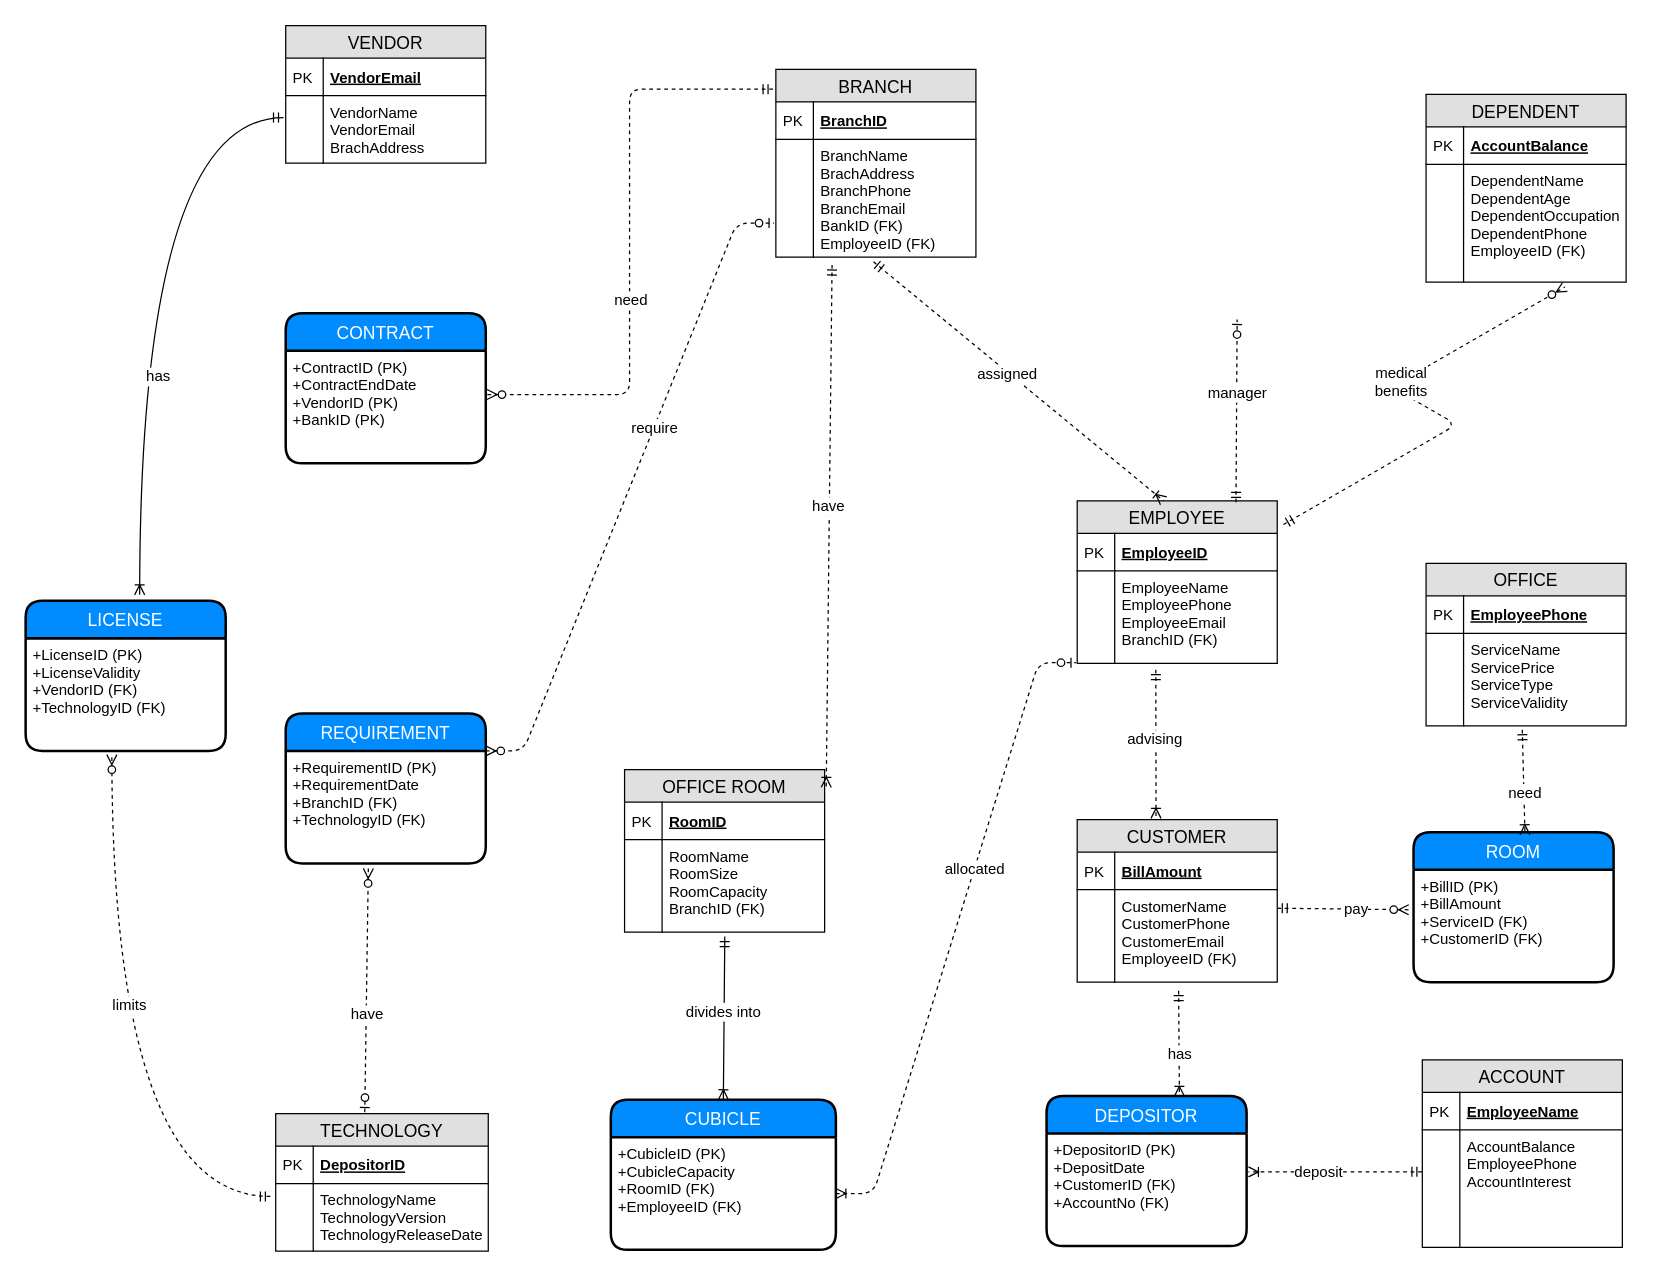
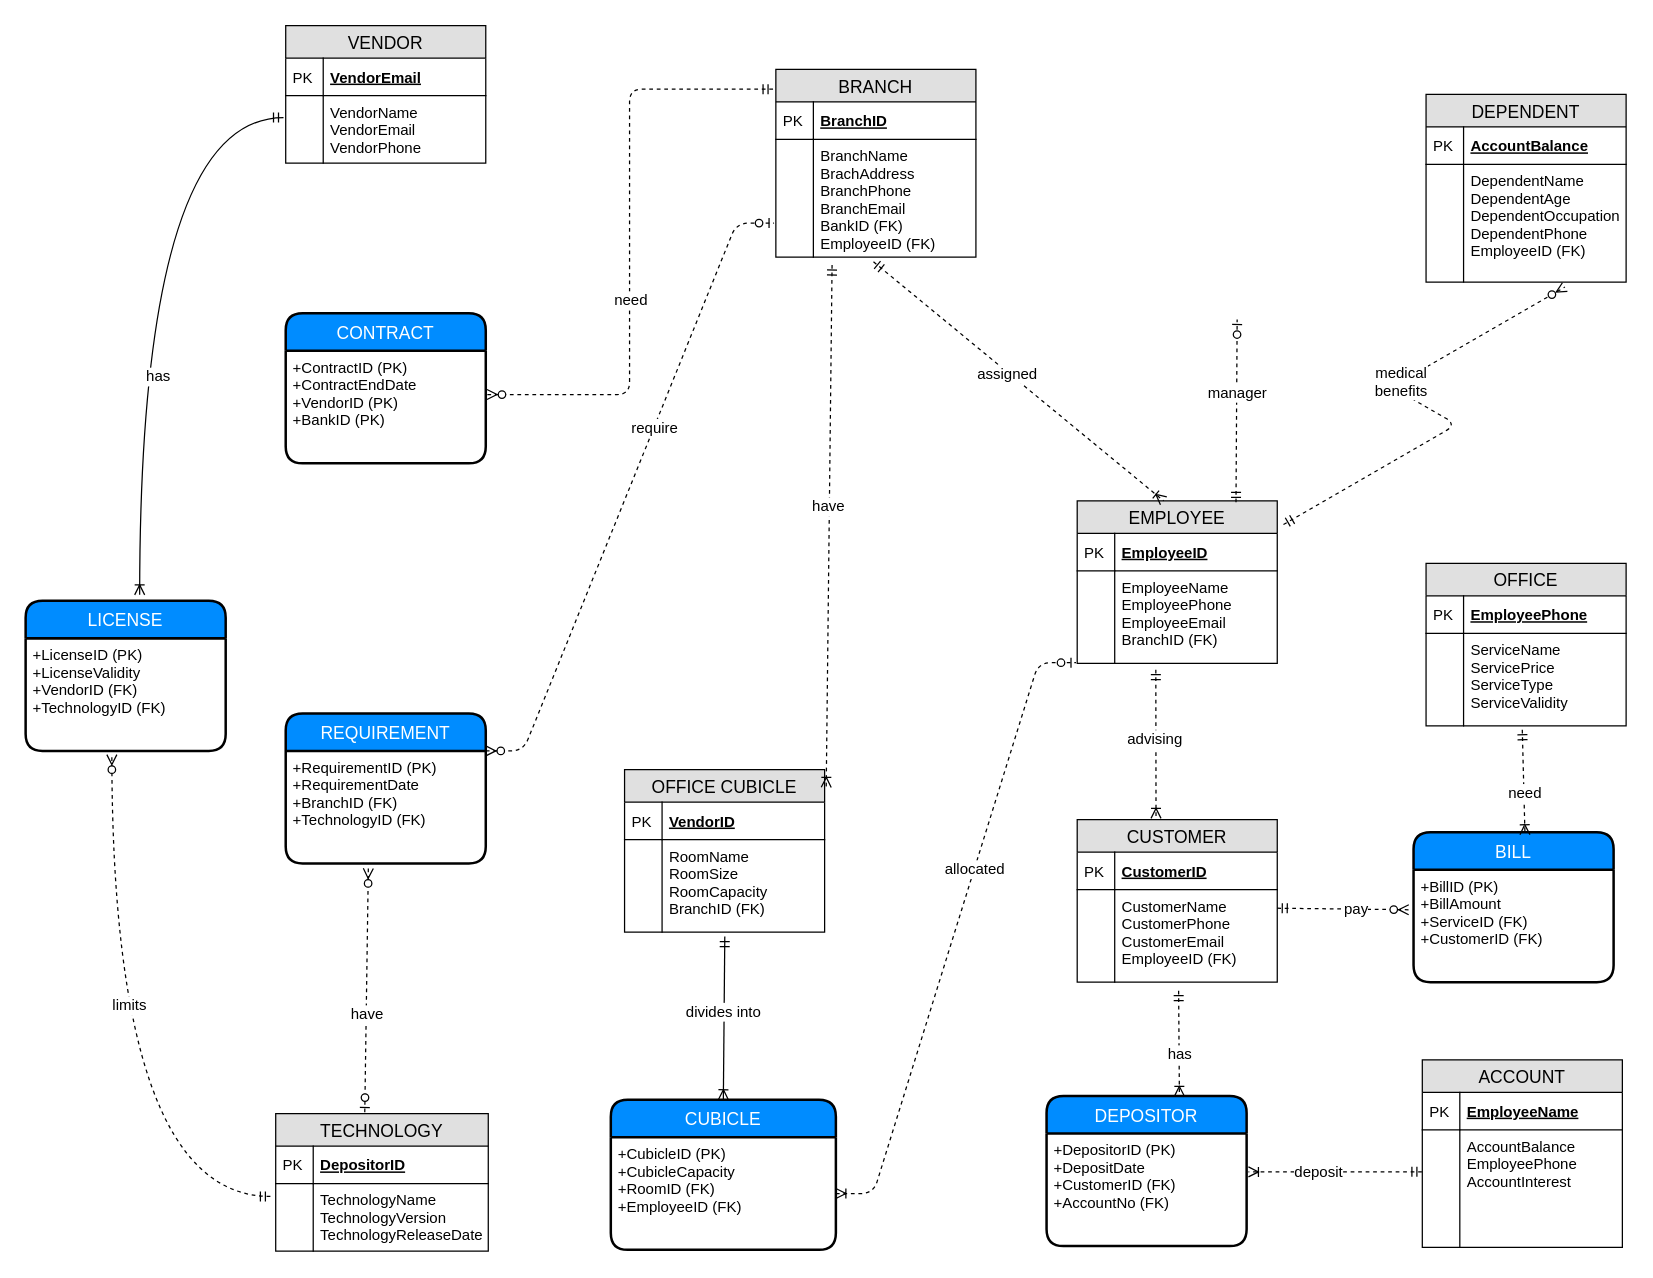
(372, 113) -> (372, 113)
(724, 787) -> (724, 787)
(694, 821) -> (702, 821)
(1513, 852) -> (1513, 852)
(1157, 871) -> (1163, 871)
